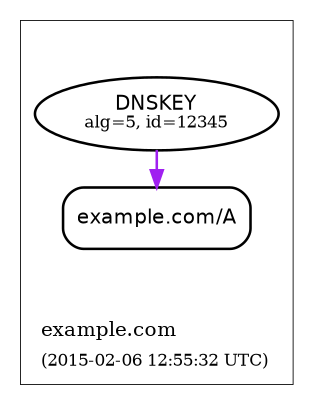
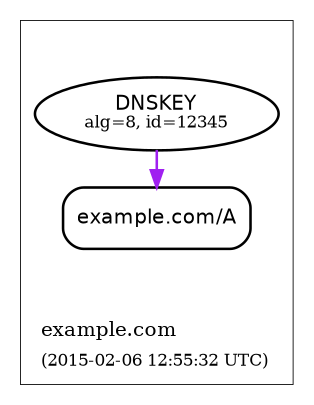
(157, 122) -> (157, 122)
